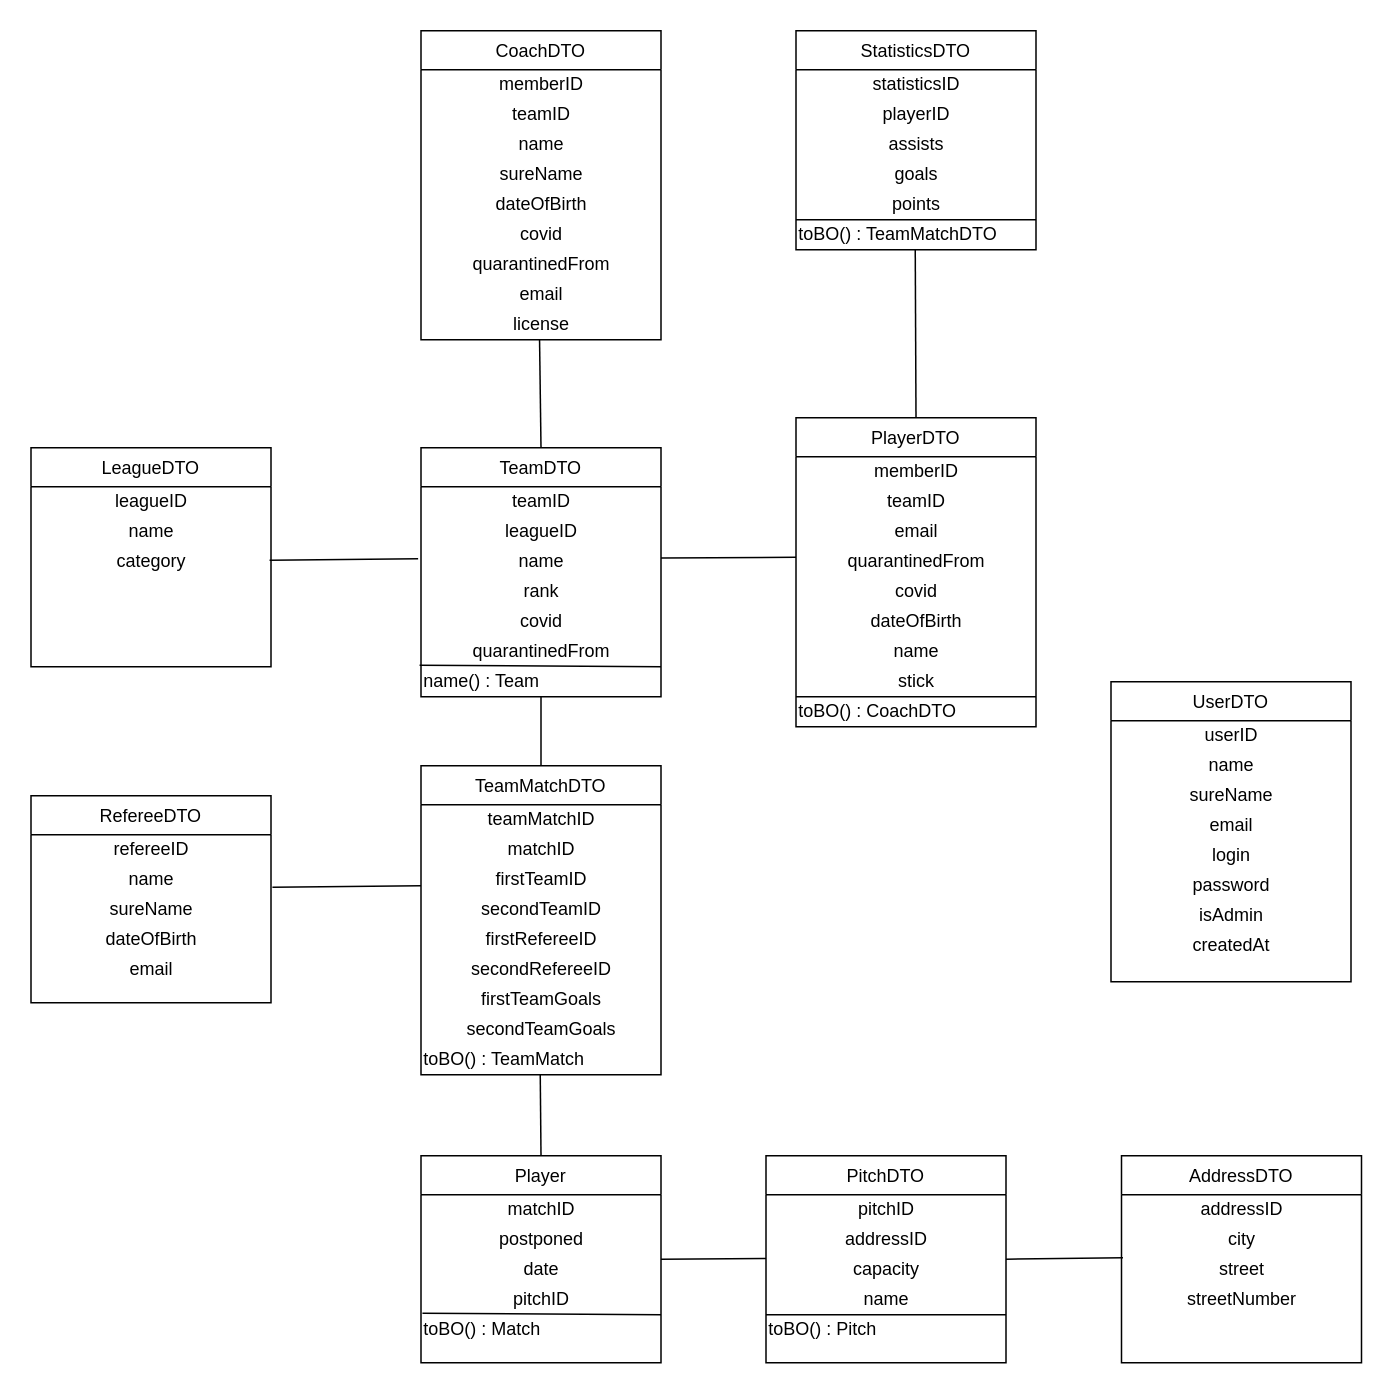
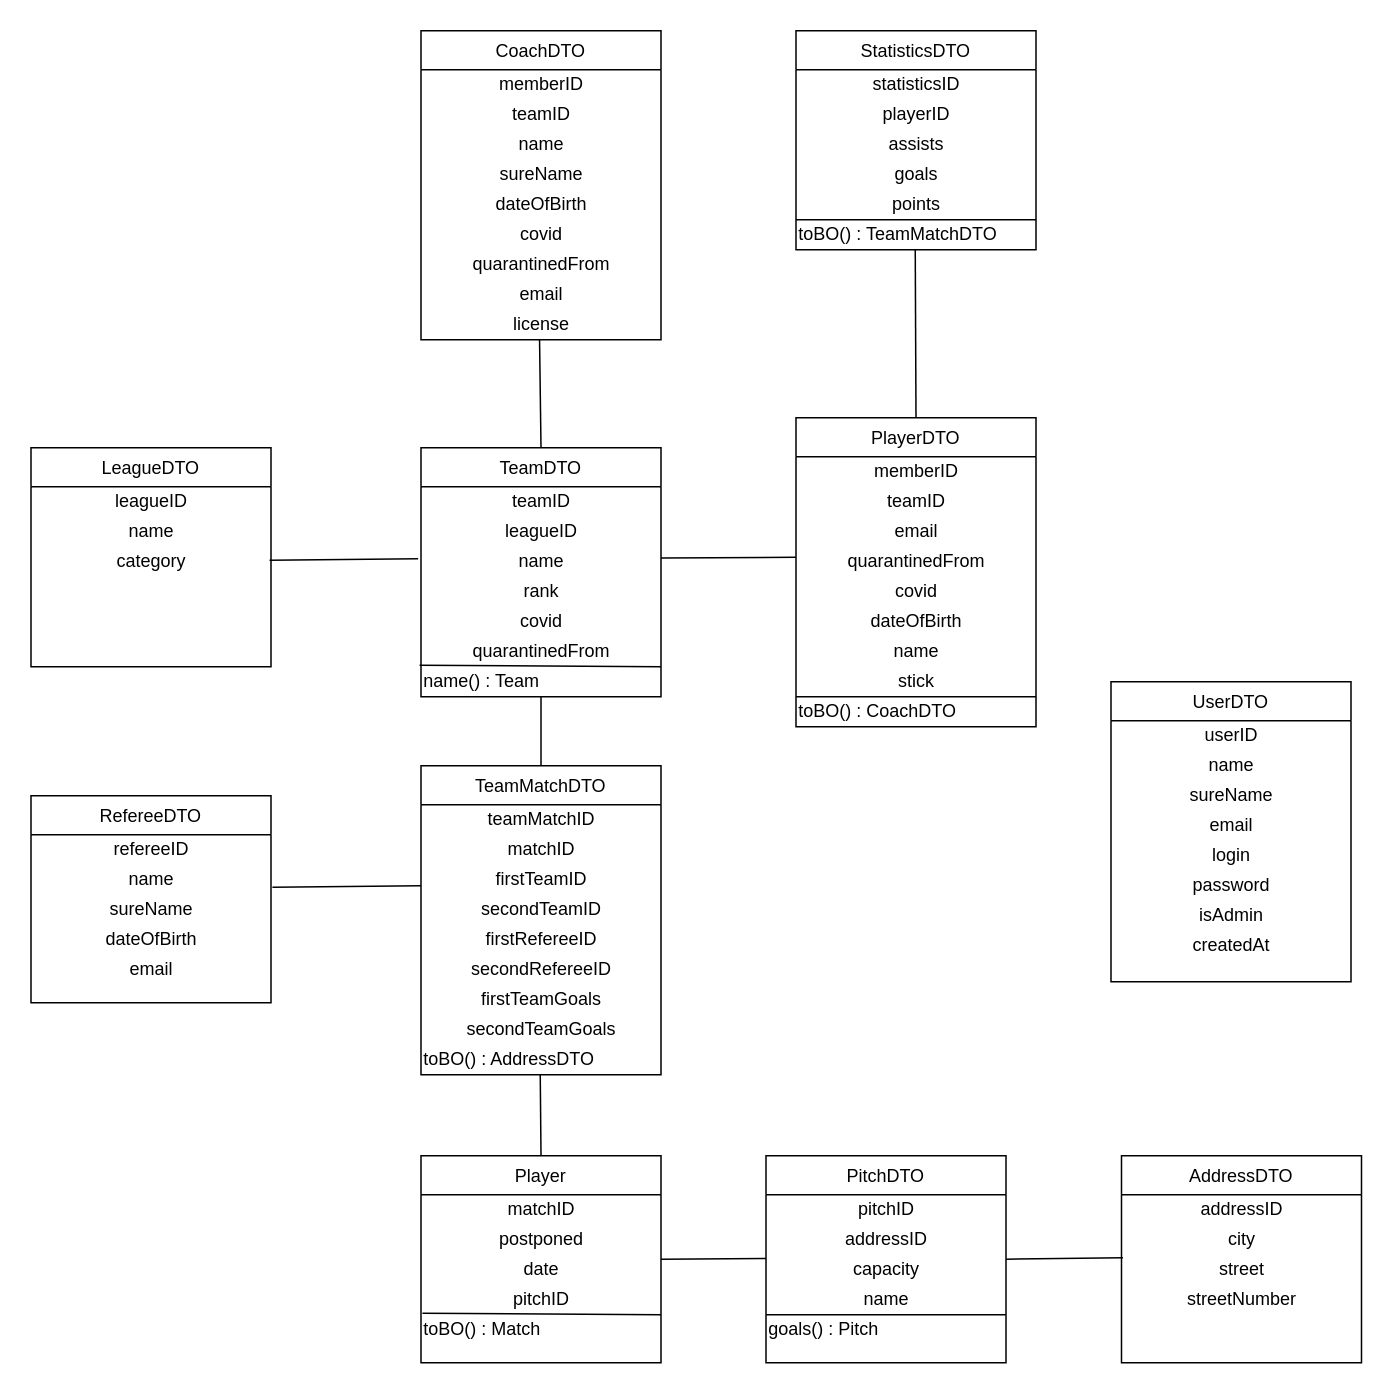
(507, 1060) -> (512, 1060)
(830, 1330) -> (833, 1330)
